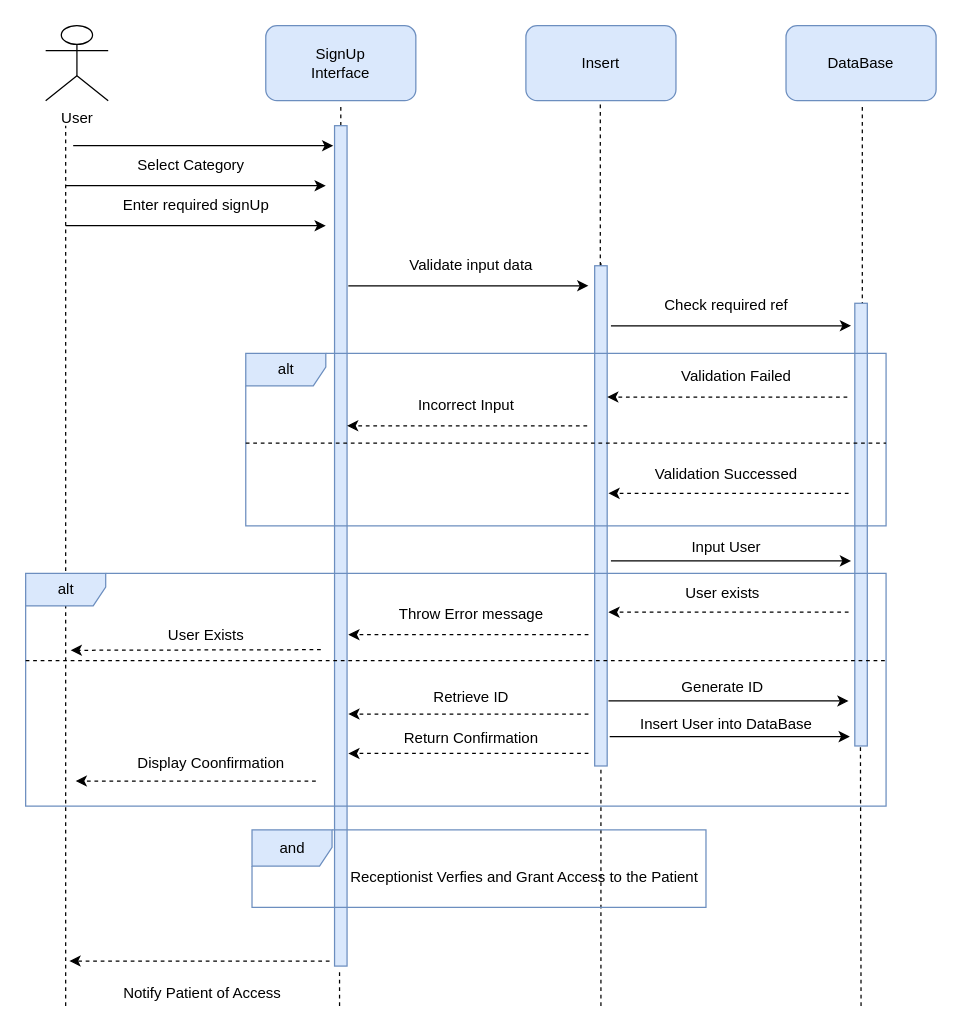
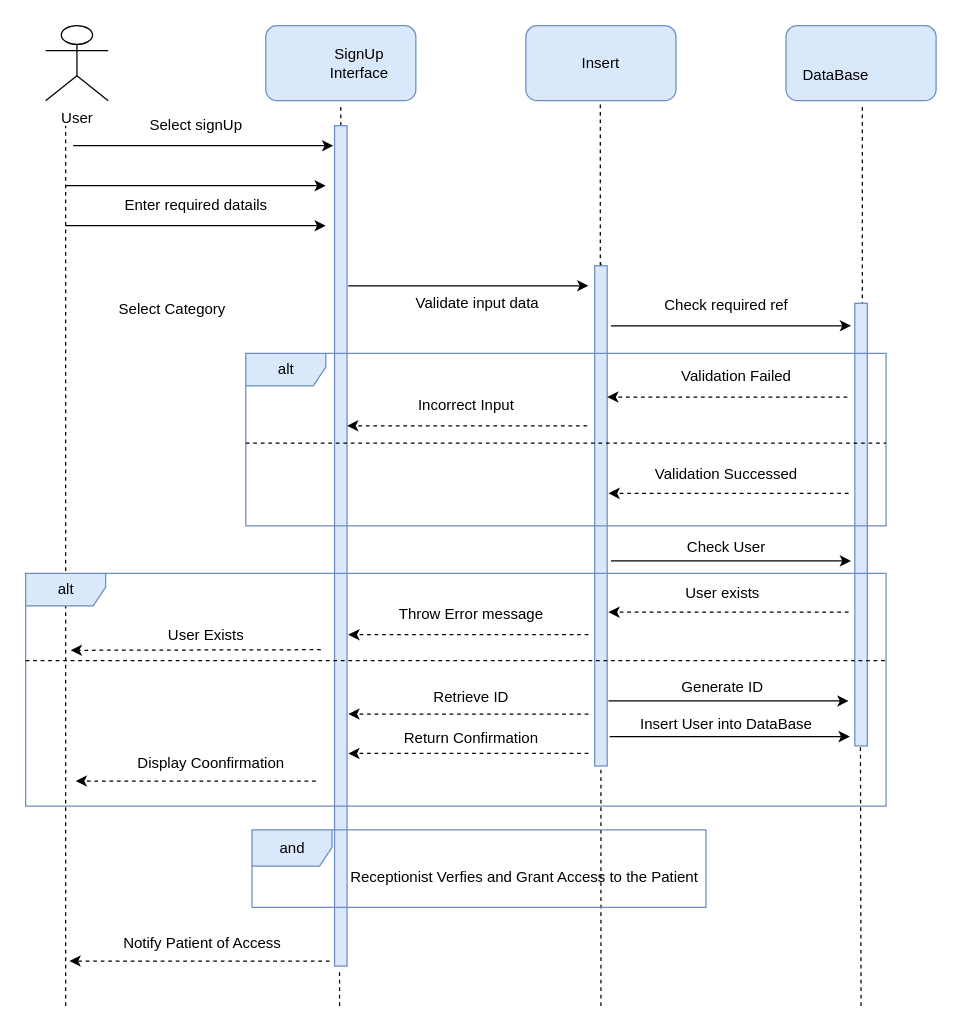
(341, 63) -> (359, 63)
(861, 63) -> (836, 76)
none -> (196, 126)
(191, 166) -> (172, 309)
(196, 206) -> (196, 206)
(471, 266) -> (477, 303)
(726, 547) -> (726, 547)
(202, 993) -> (202, 943)
